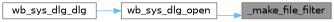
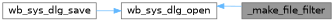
(50, 11) -> (50, 11)
(226, 16) -> (233, 6)
